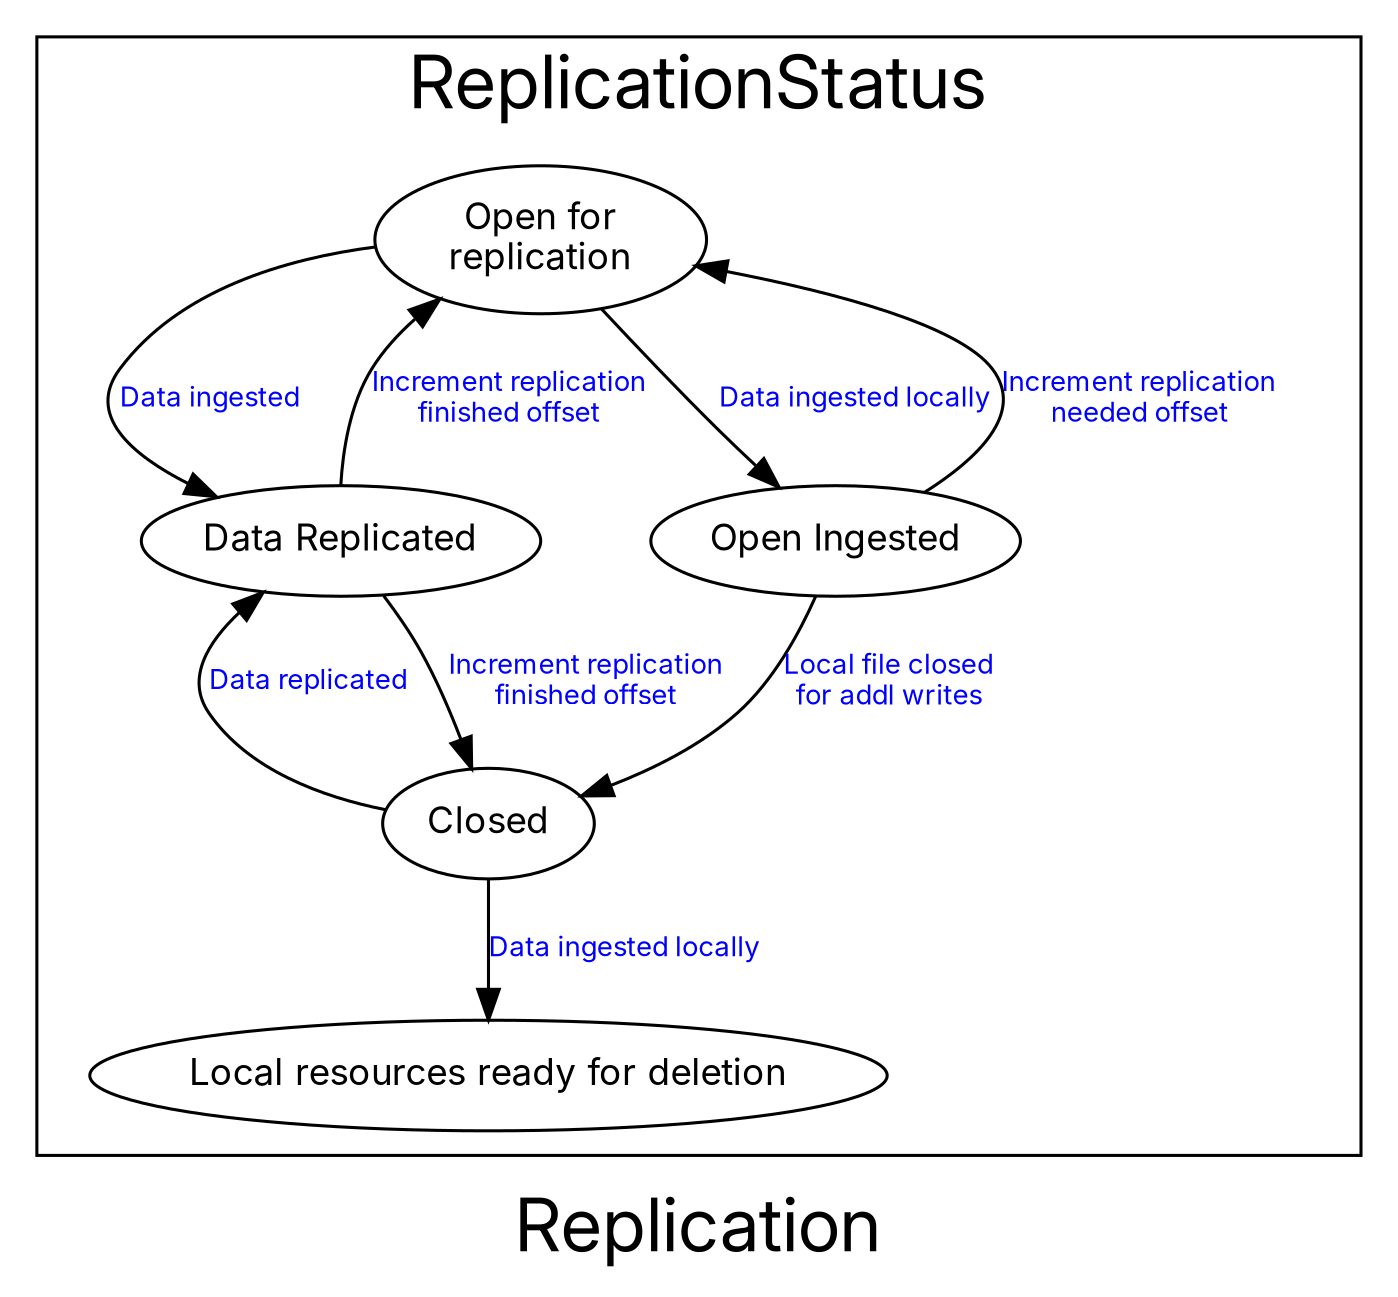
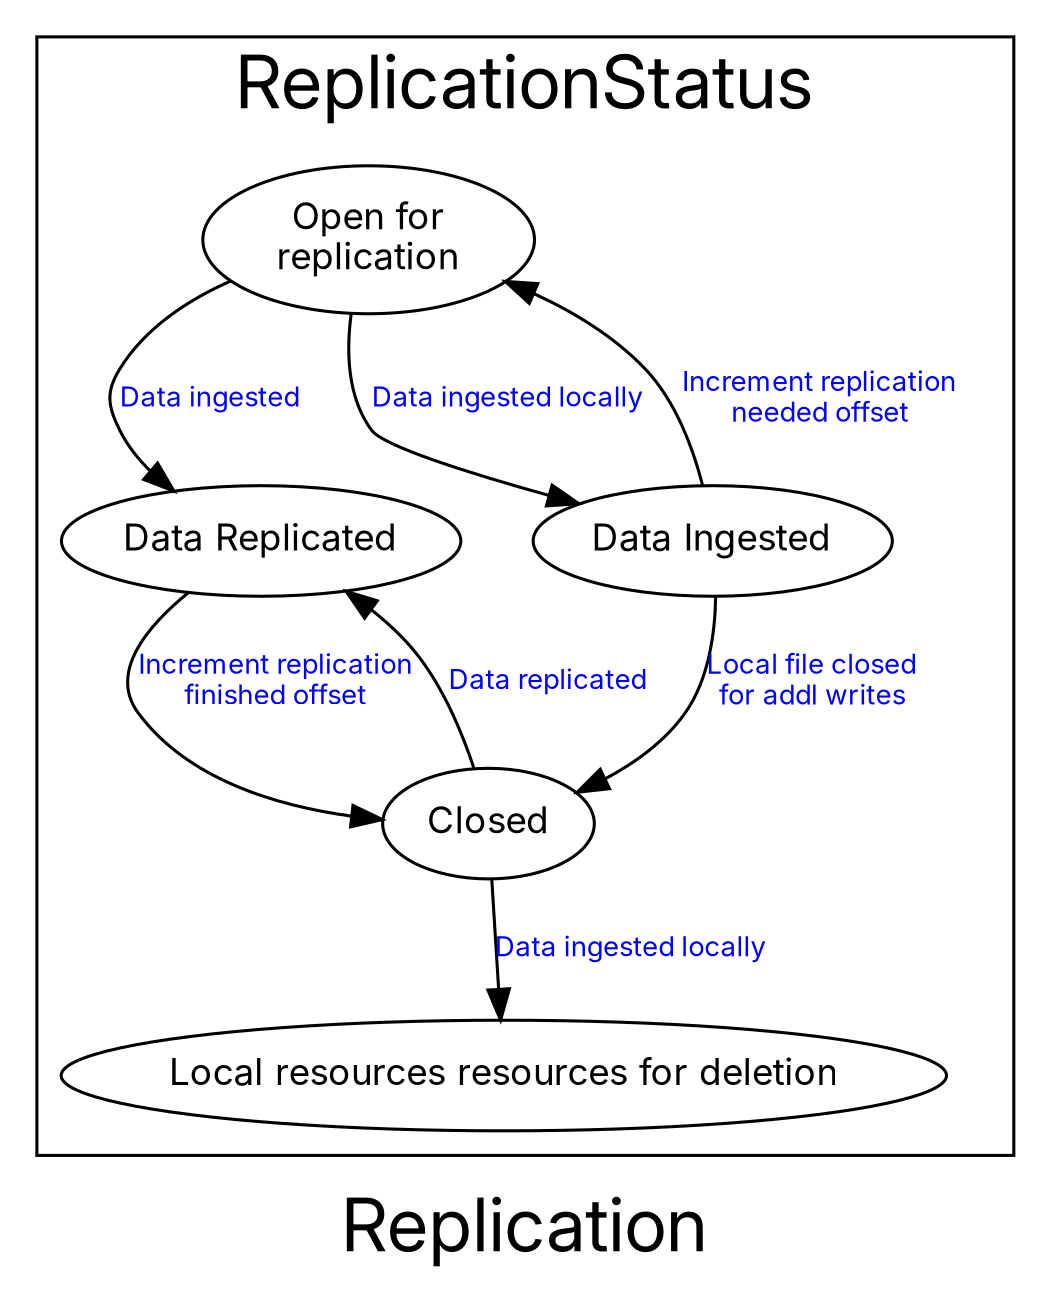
(359, 394) -> none
(836, 541) -> (713, 541)
(488, 1076) -> (504, 1076)
